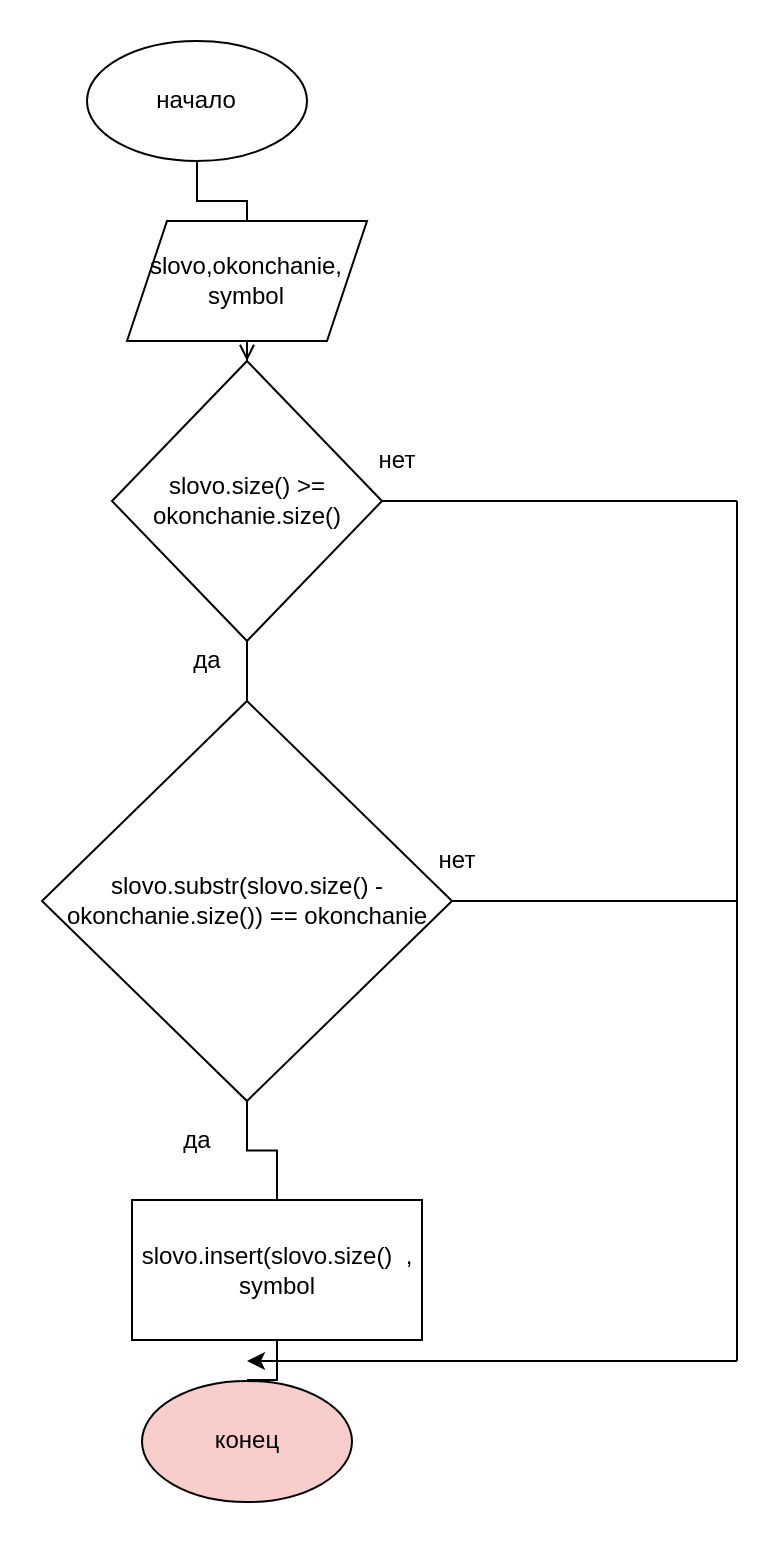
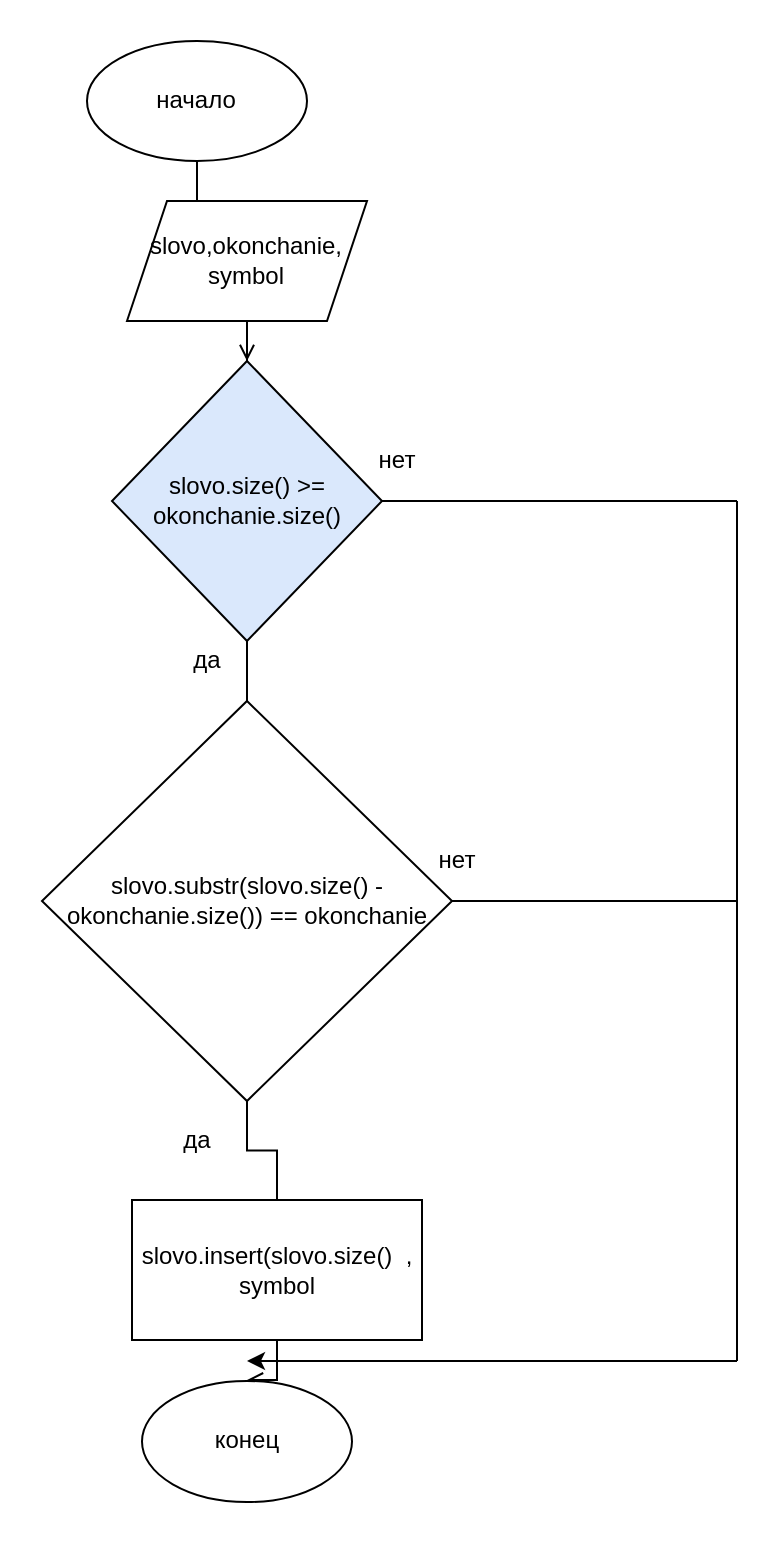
(247, 281) -> (247, 261)
(247, 501) -> (247, 501)
(252, 1380) -> (254, 1380)
(247, 1442) -> (247, 1442)
